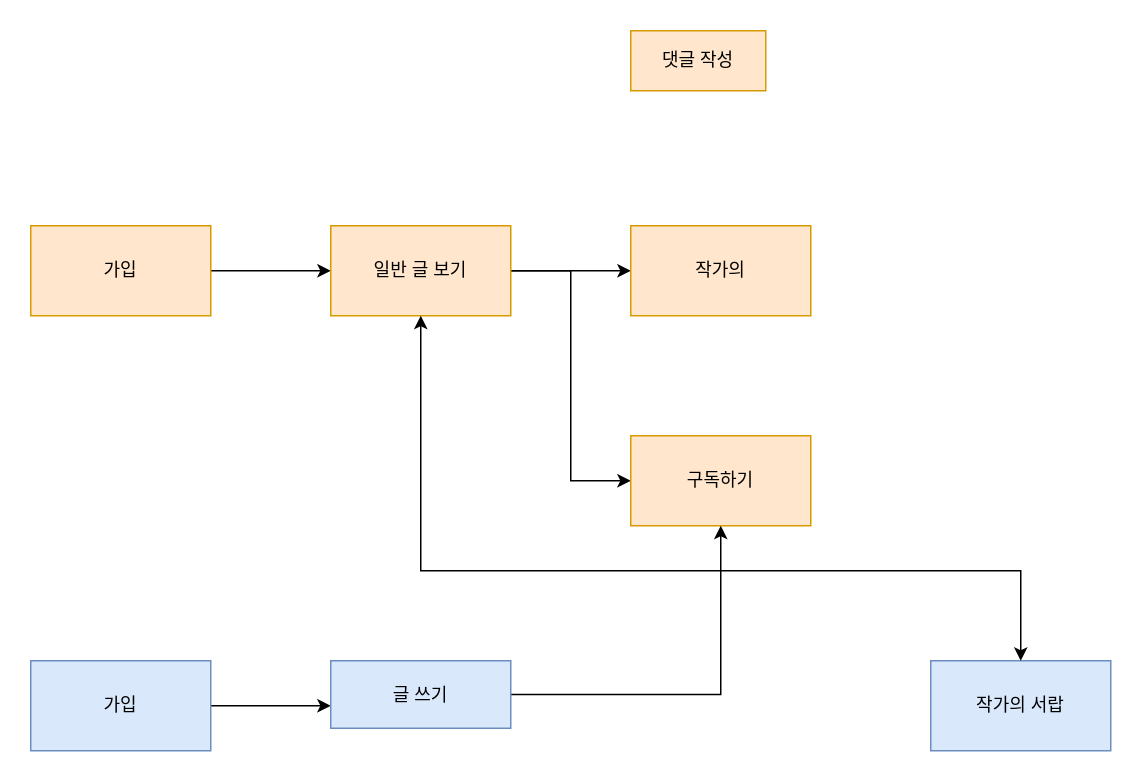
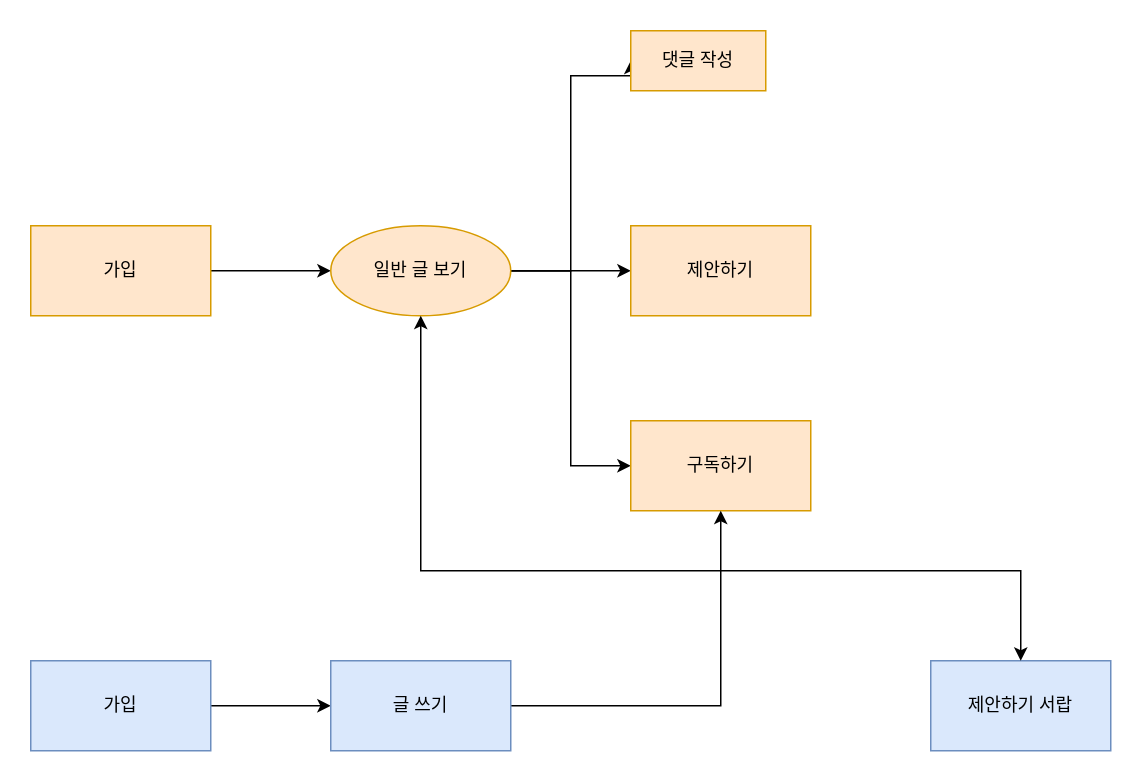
none -> (571, 140)
(421, 271) -> (421, 271)
(721, 271) -> (721, 271)
(721, 481) -> (721, 466)
(421, 695) -> (421, 706)
(1021, 706) -> (1021, 706)
